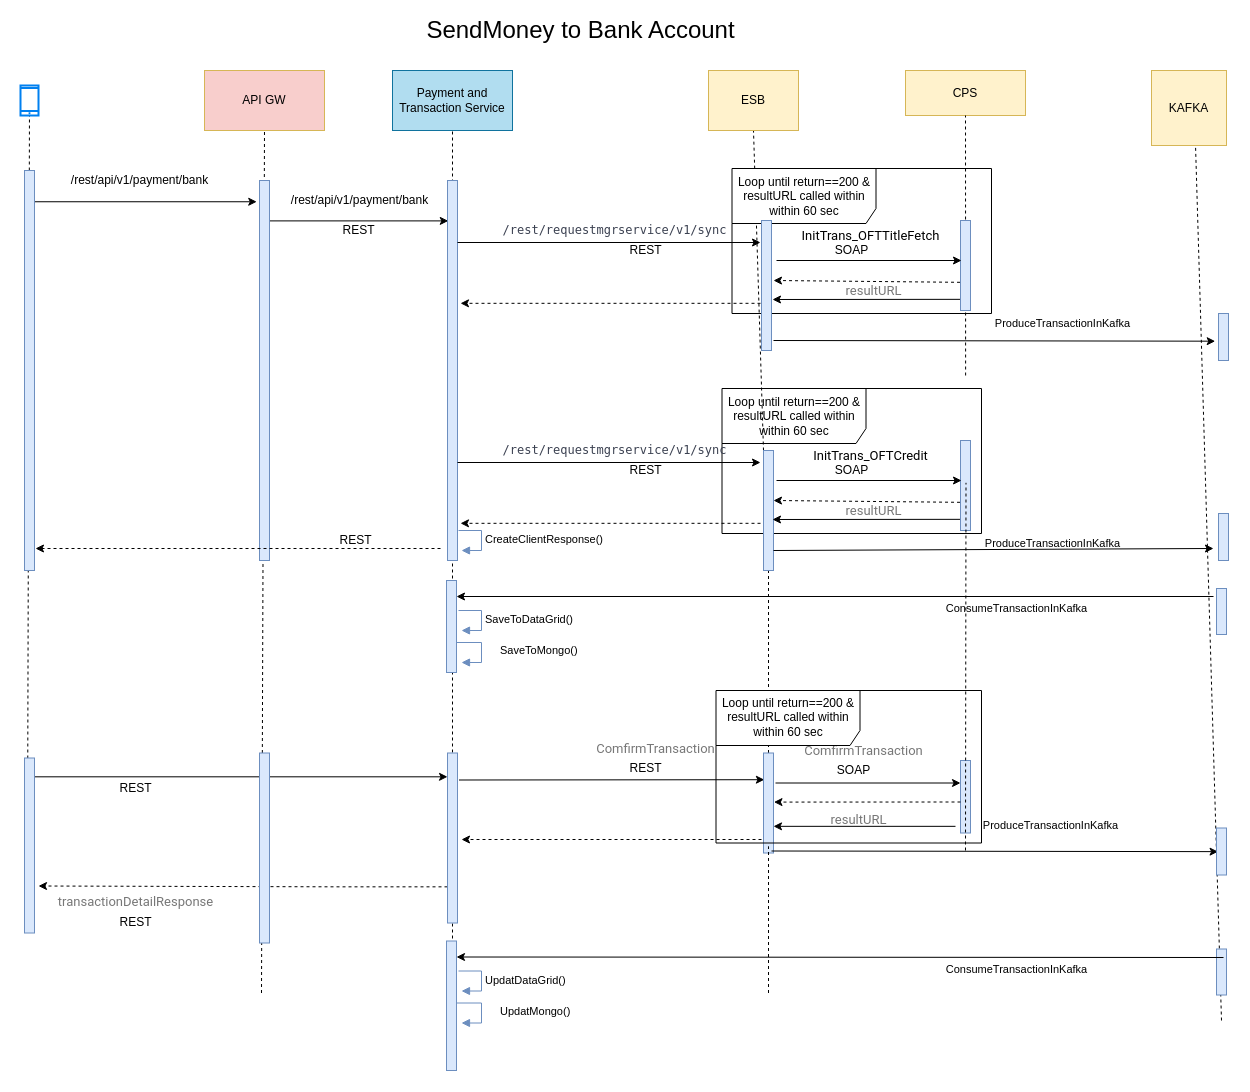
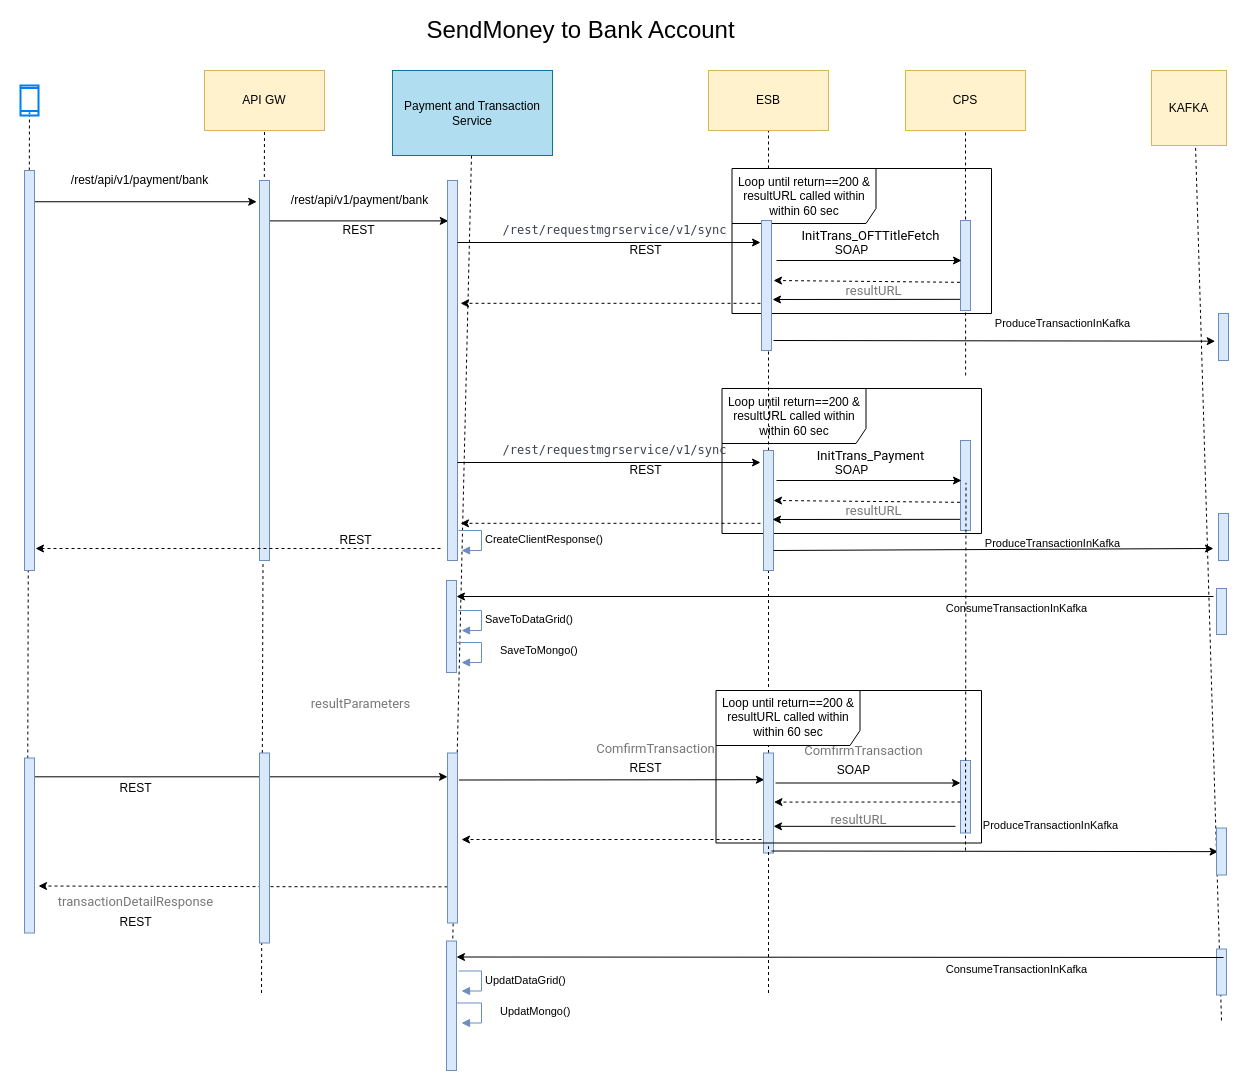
(966, 93) -> (966, 101)
(265, 101) -> (265, 101)
(453, 101) -> (473, 113)
(754, 101) -> (769, 101)
(871, 456) -> (871, 456)
none -> (361, 703)
